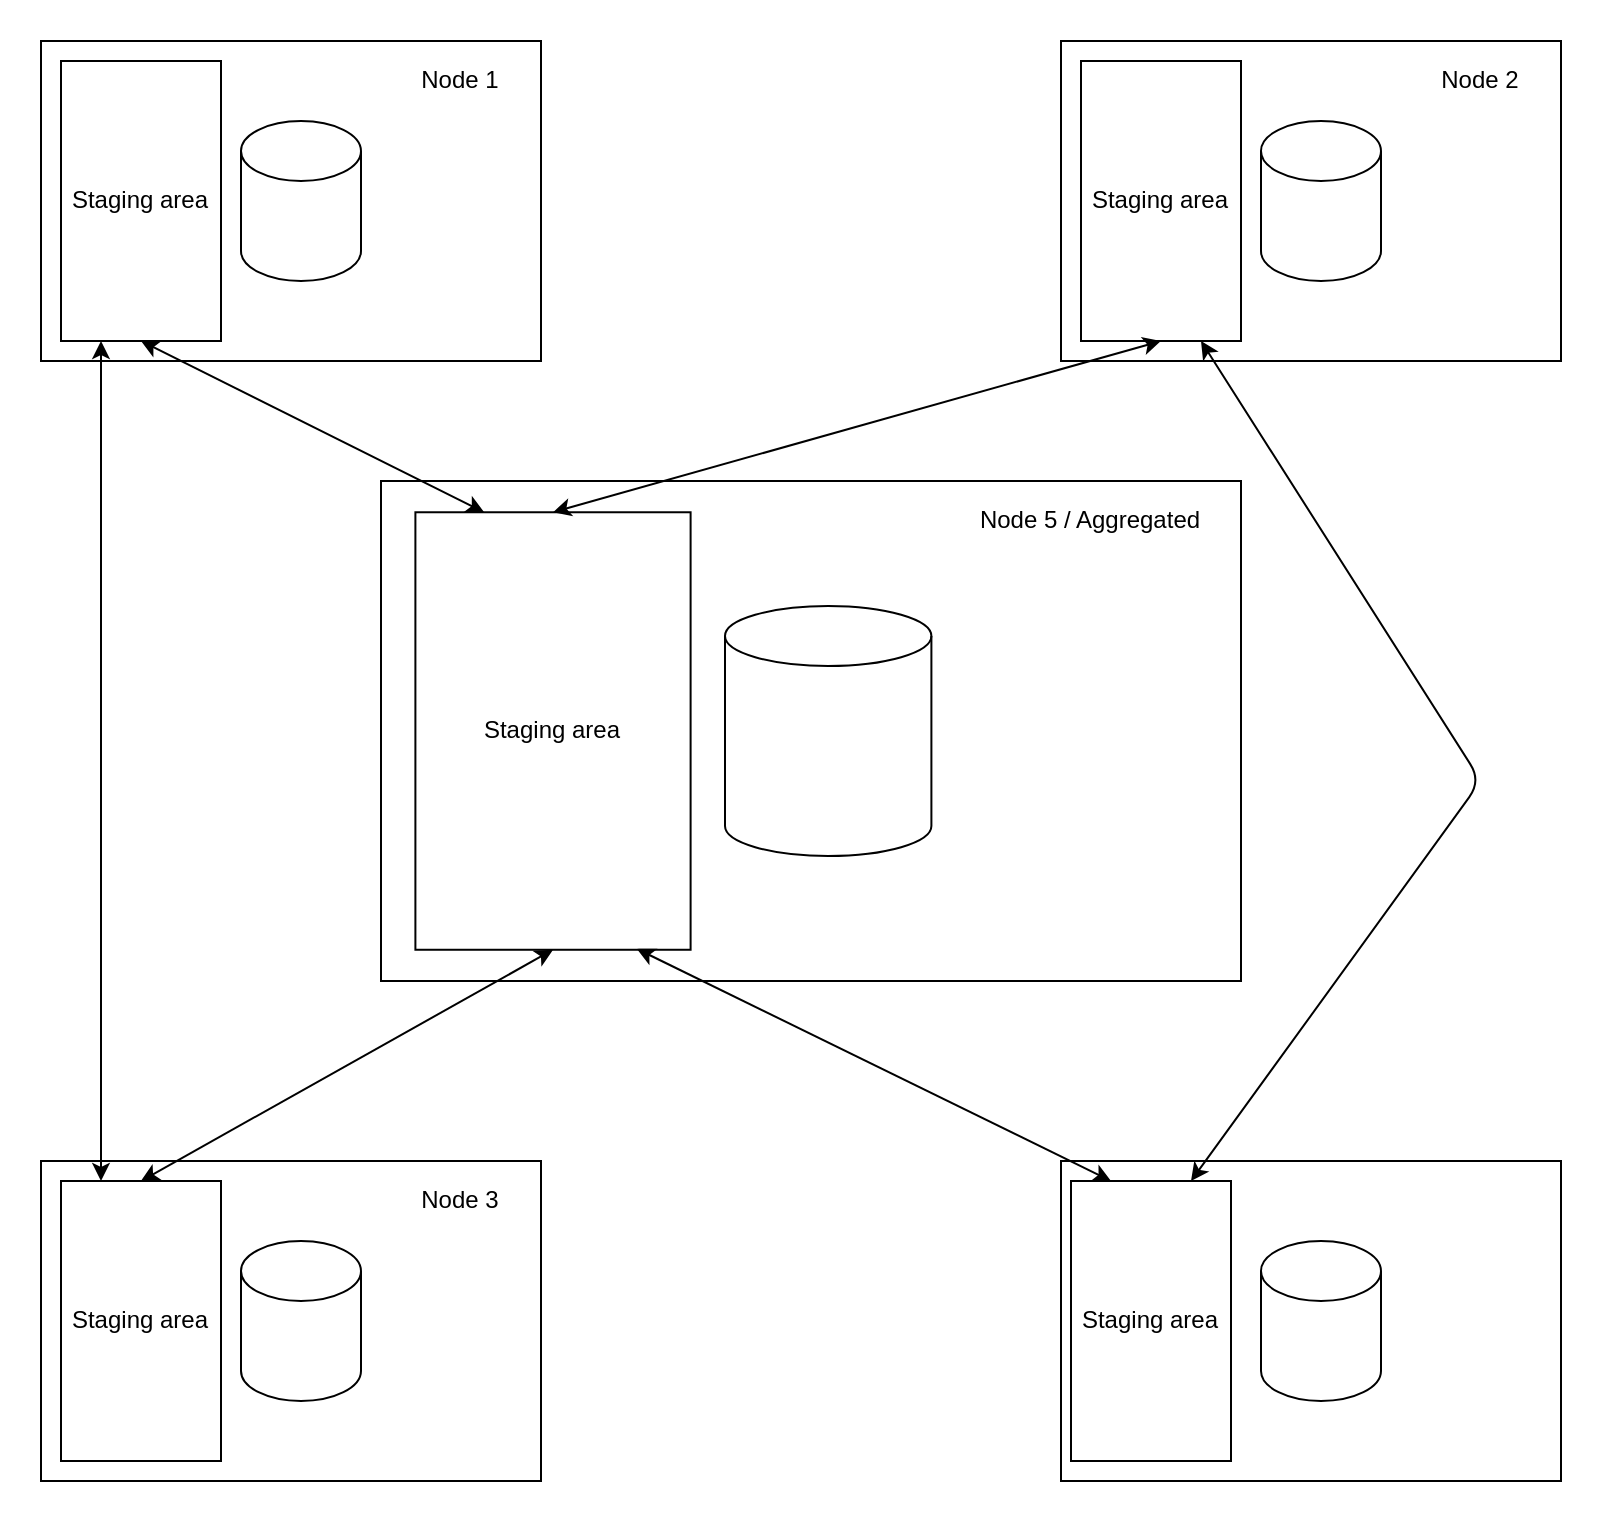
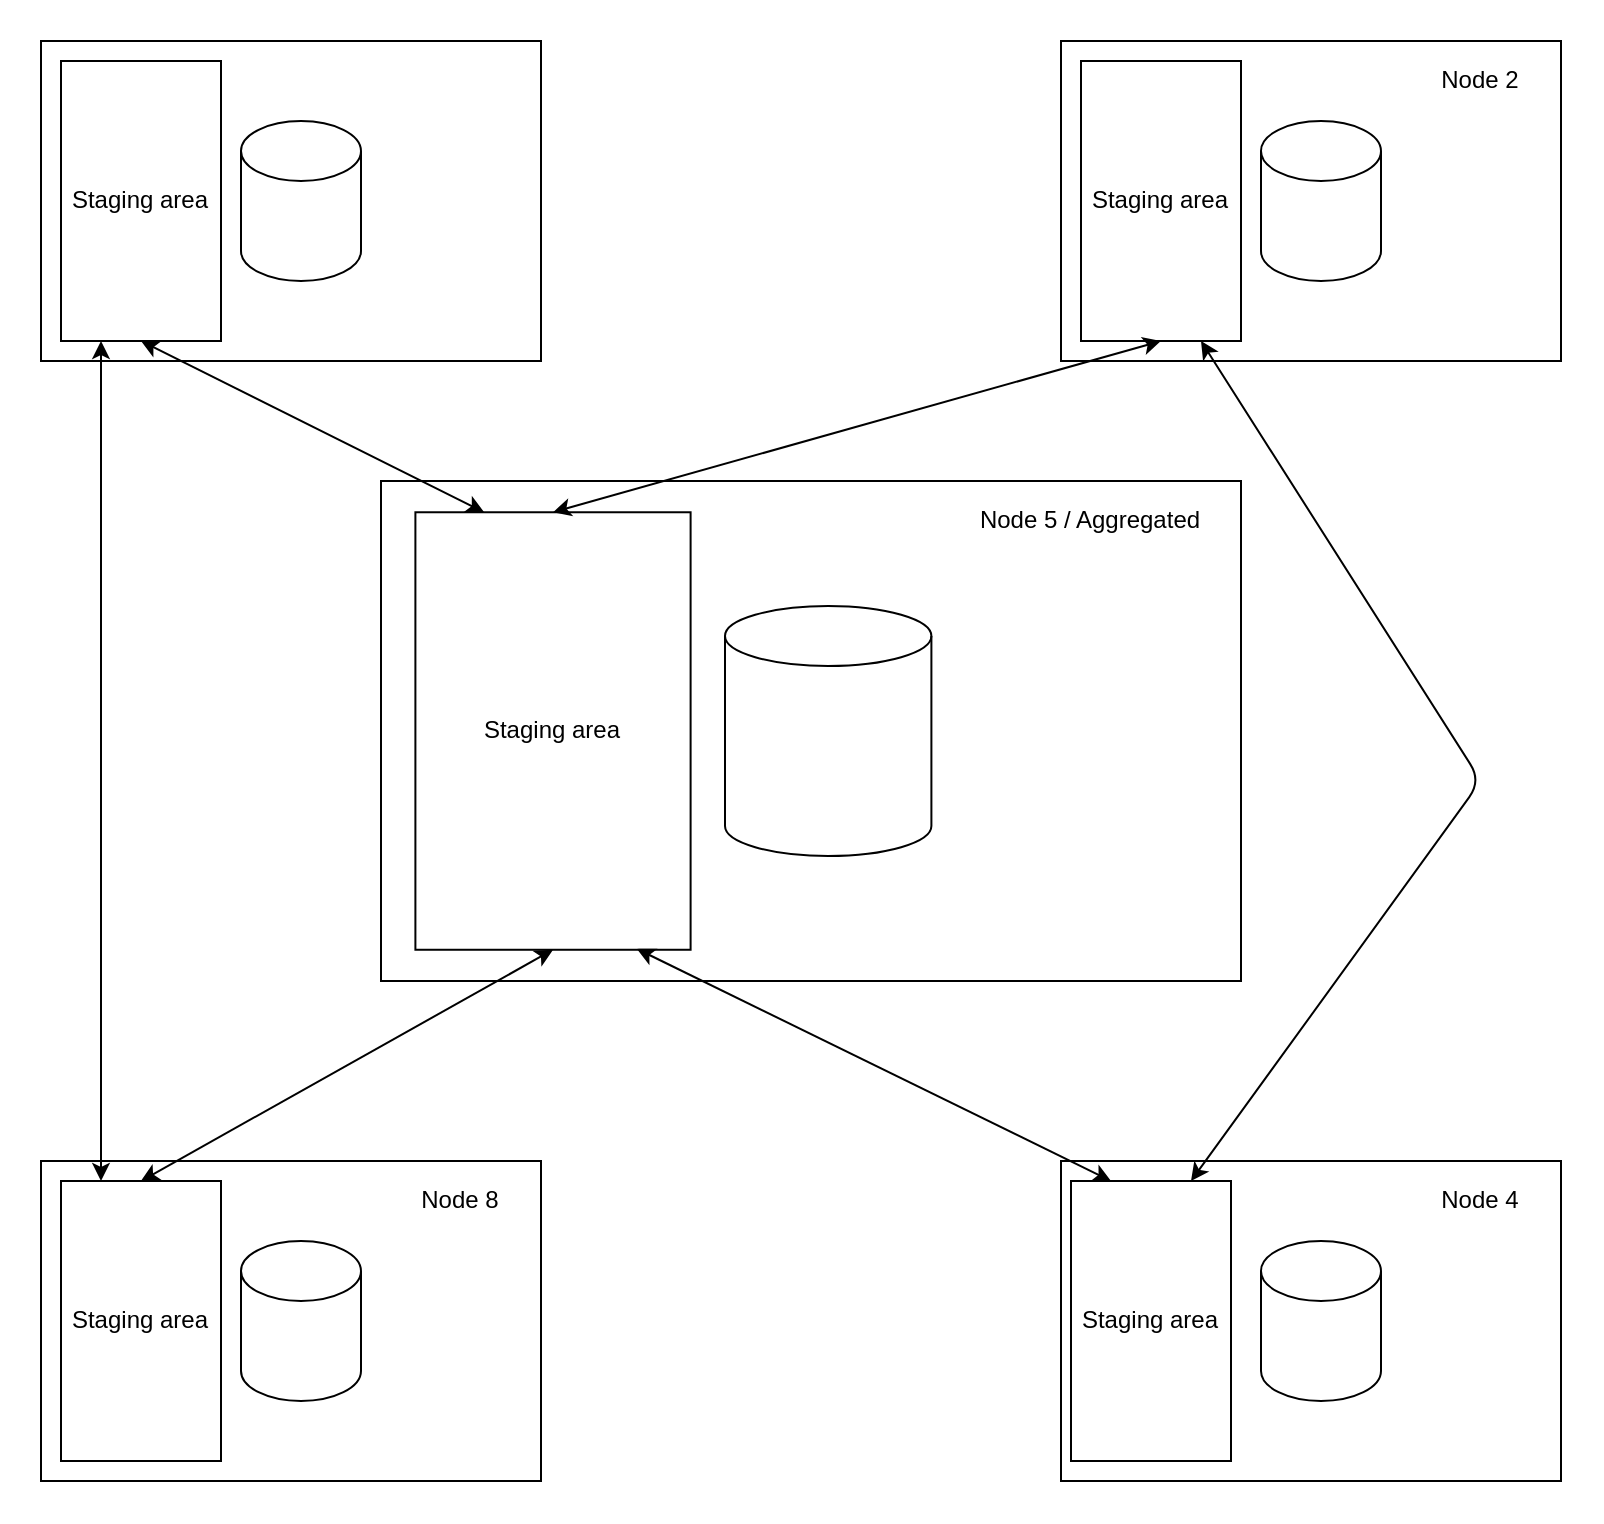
(461, 81) -> none
(461, 1201) -> (461, 1201)
none -> (1481, 1201)
